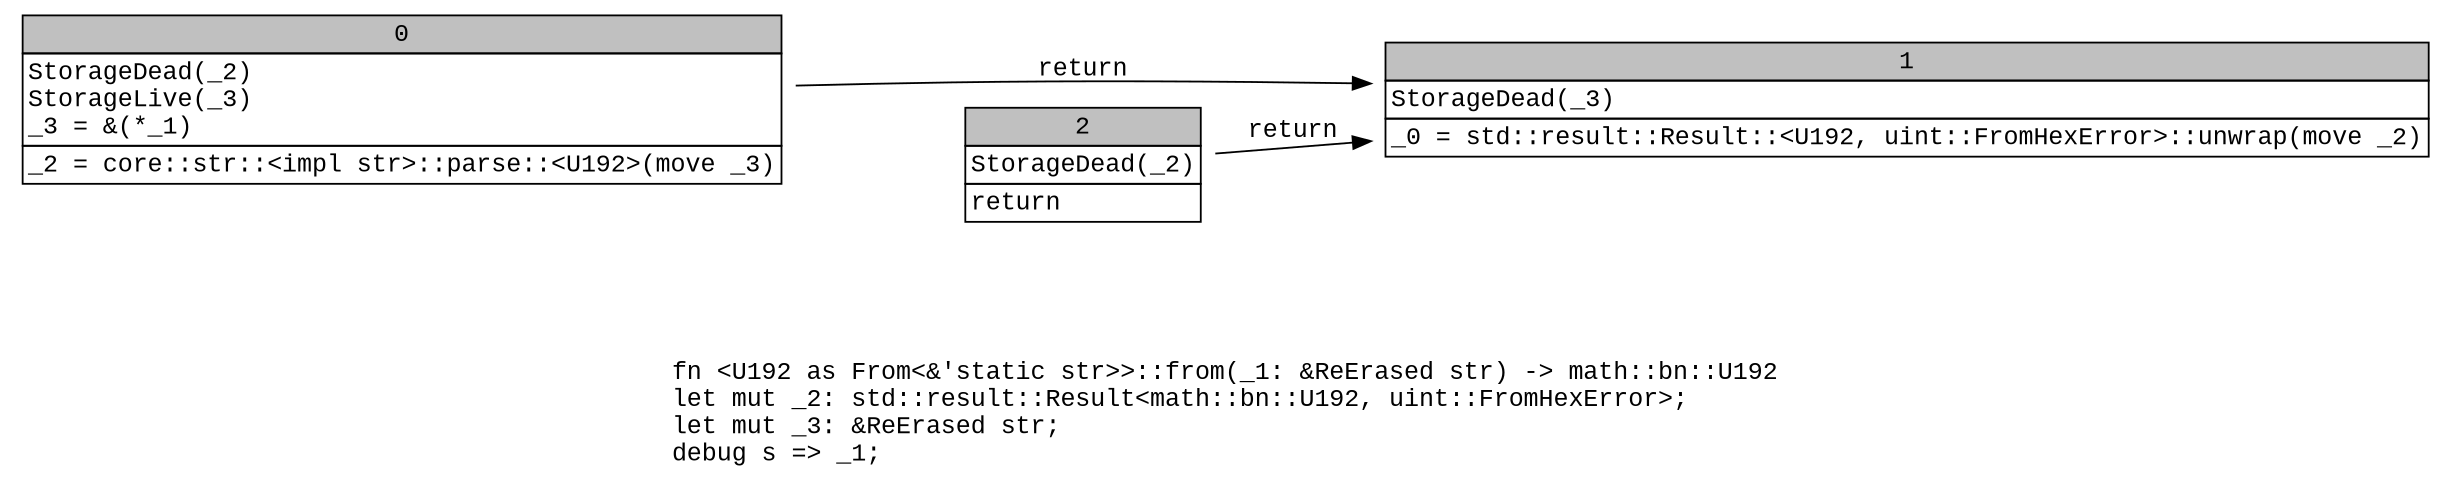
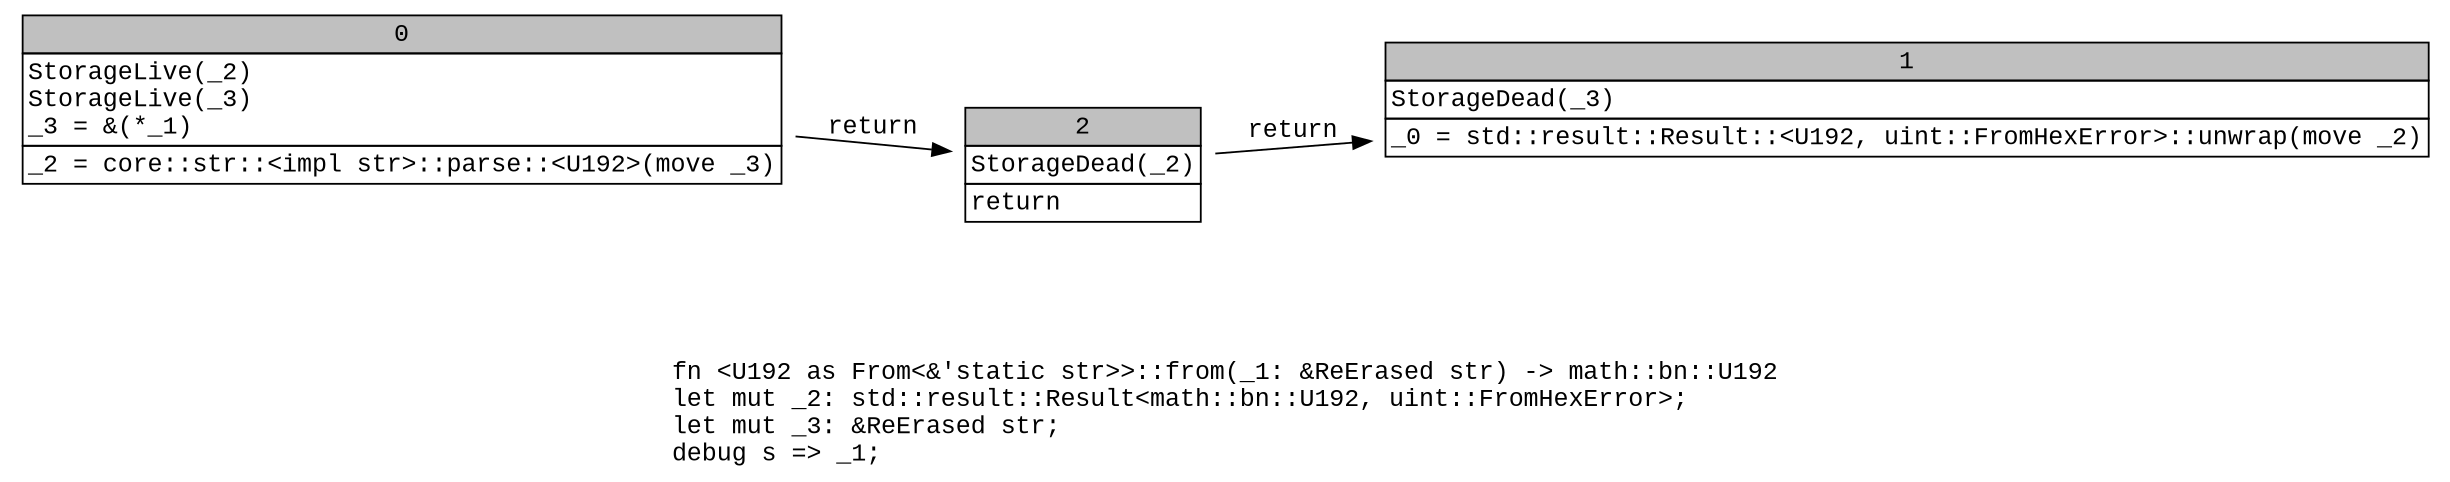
(140, 72) -> (140, 72)
(1074, 81) -> (864, 143)
